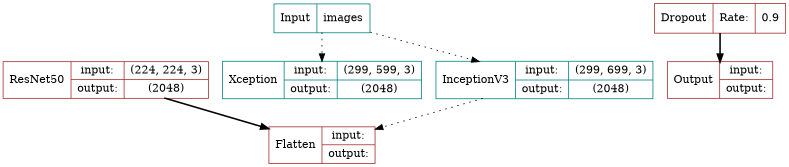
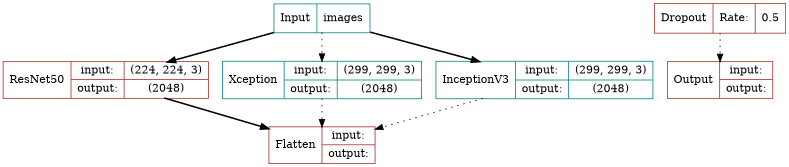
(770, 18) -> (770, 18)
(720, 44) -> (720, 44)
none -> (225, 46)
(421, 46) -> (421, 46)
(379, 70) -> (379, 70)
(611, 70) -> (611, 70)
none -> (322, 109)
